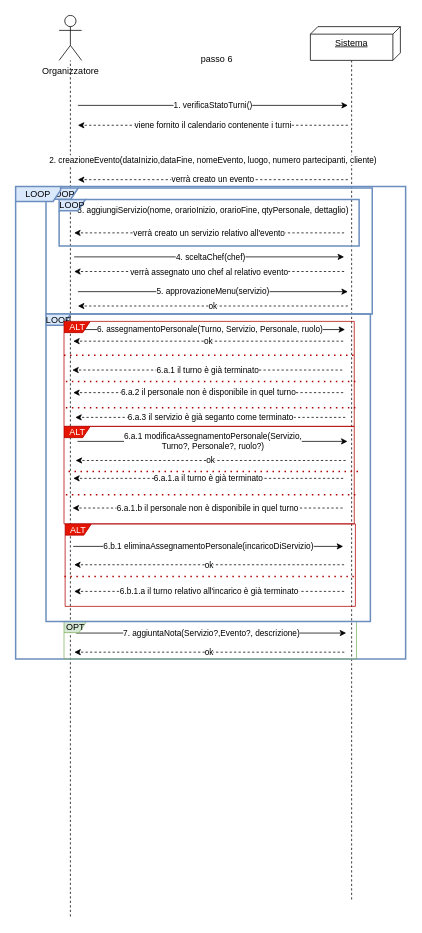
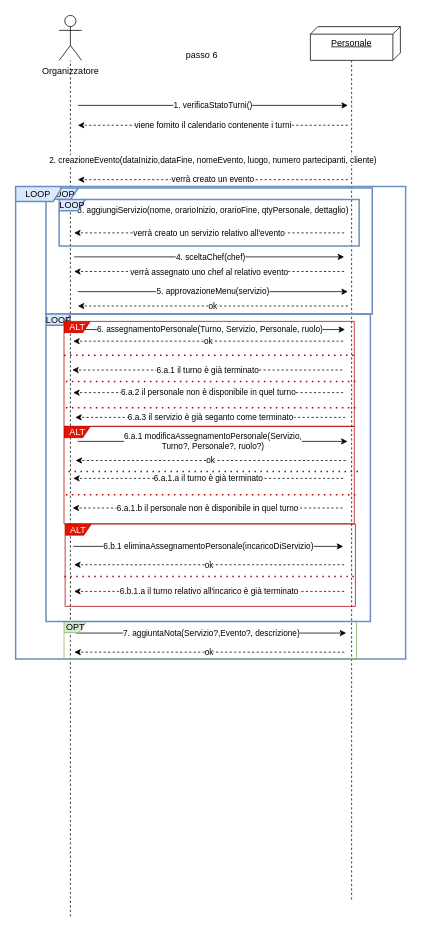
(351, 43) -> (351, 43)
(216, 59) -> (201, 55)
